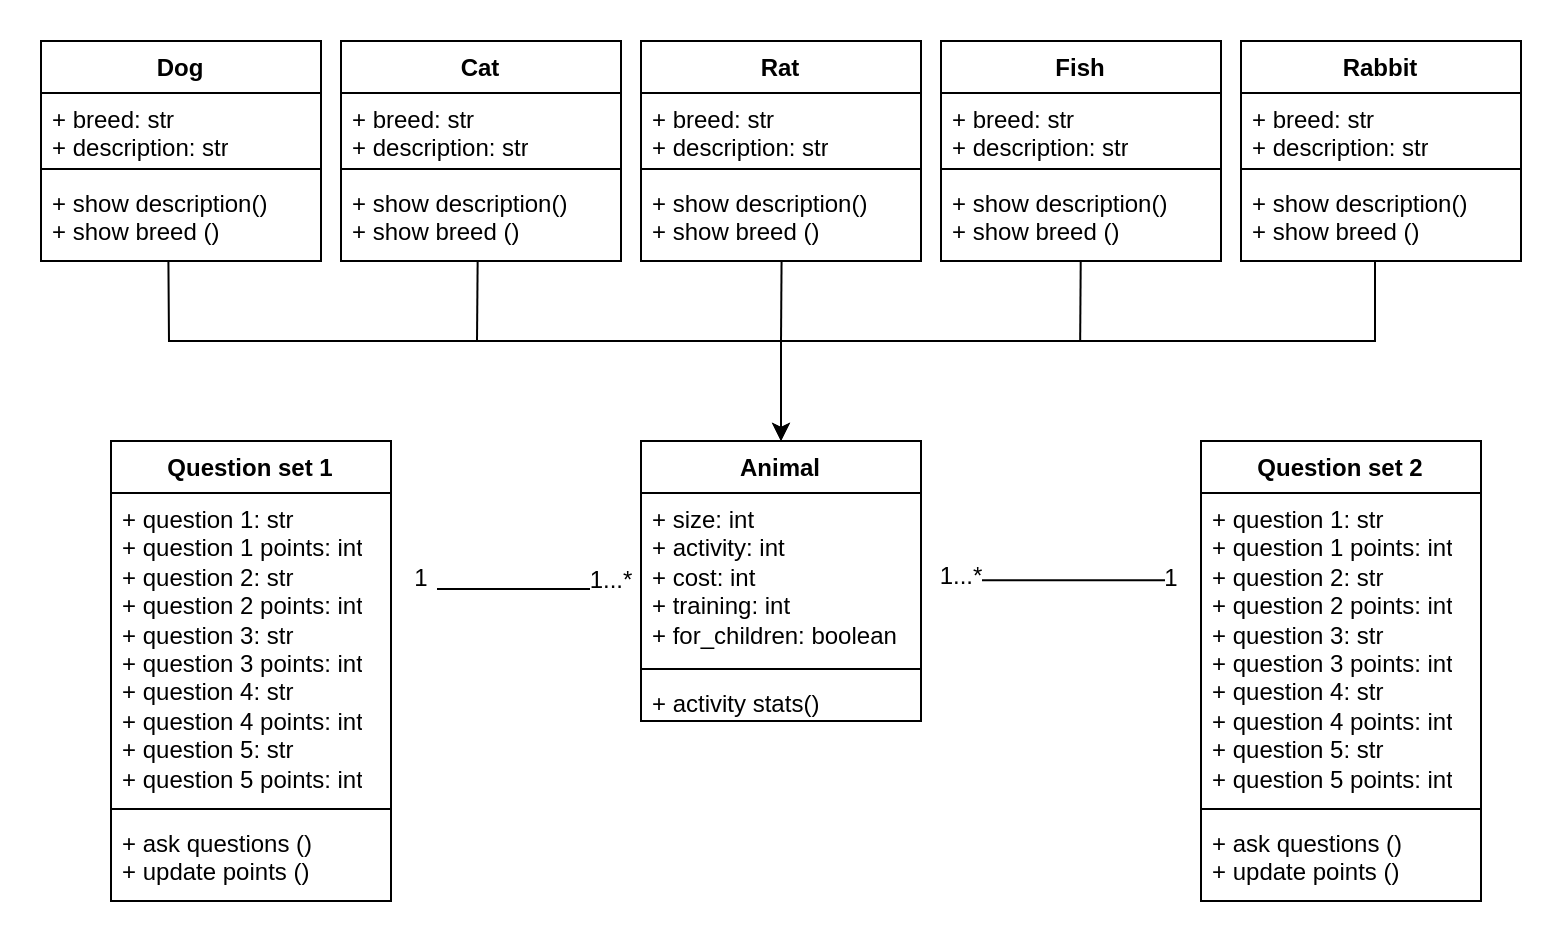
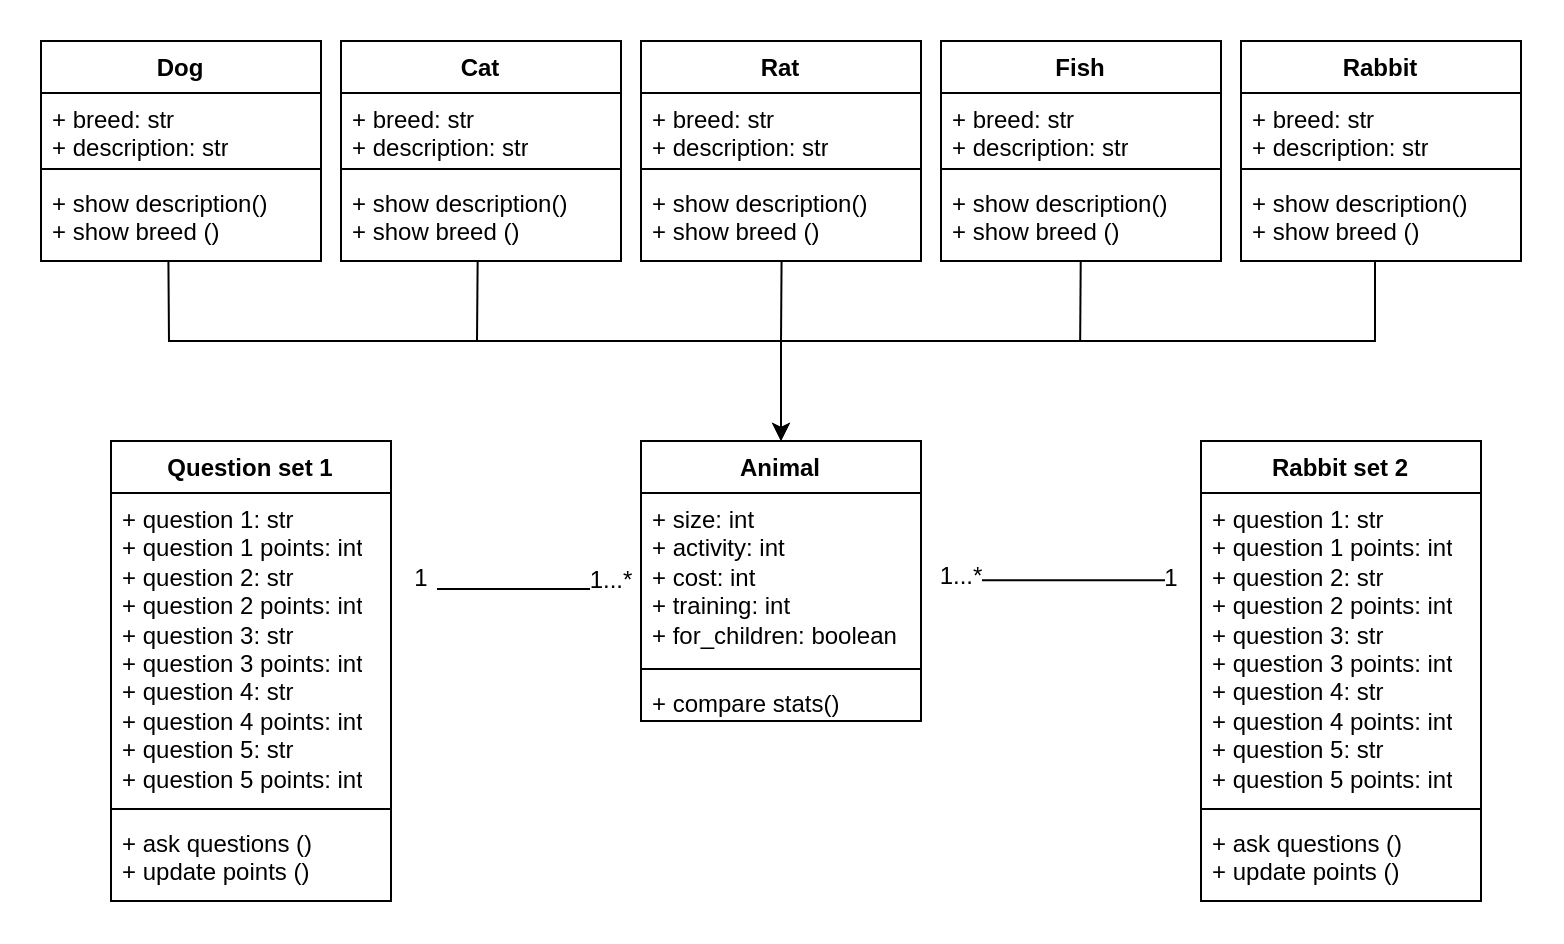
(1341, 469) -> (1341, 469)
(761, 705) -> (761, 705)
